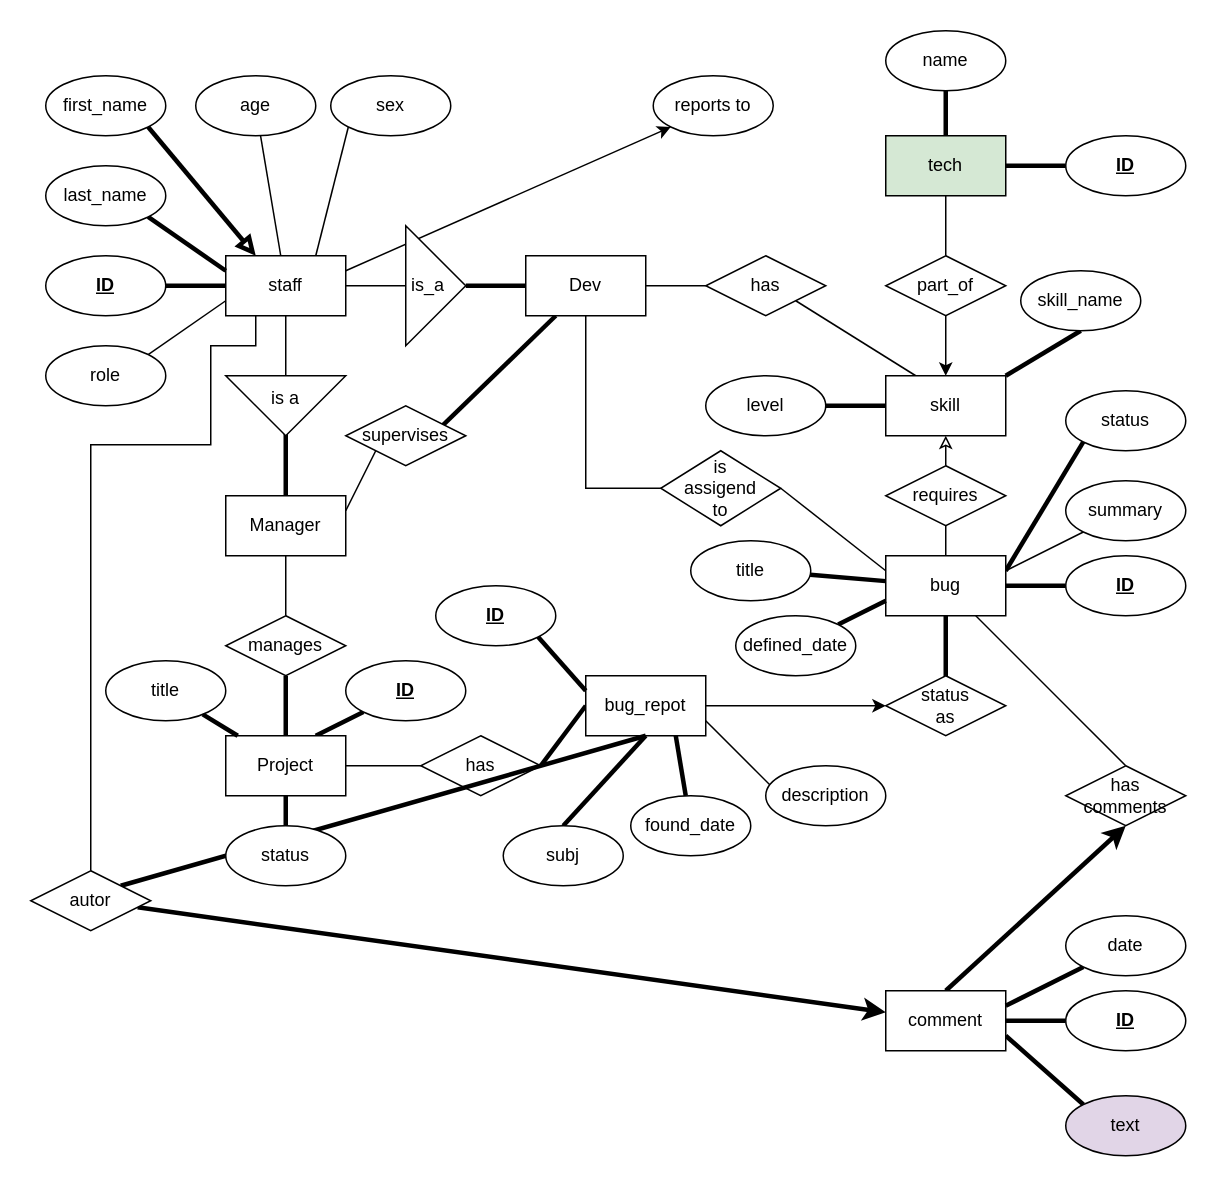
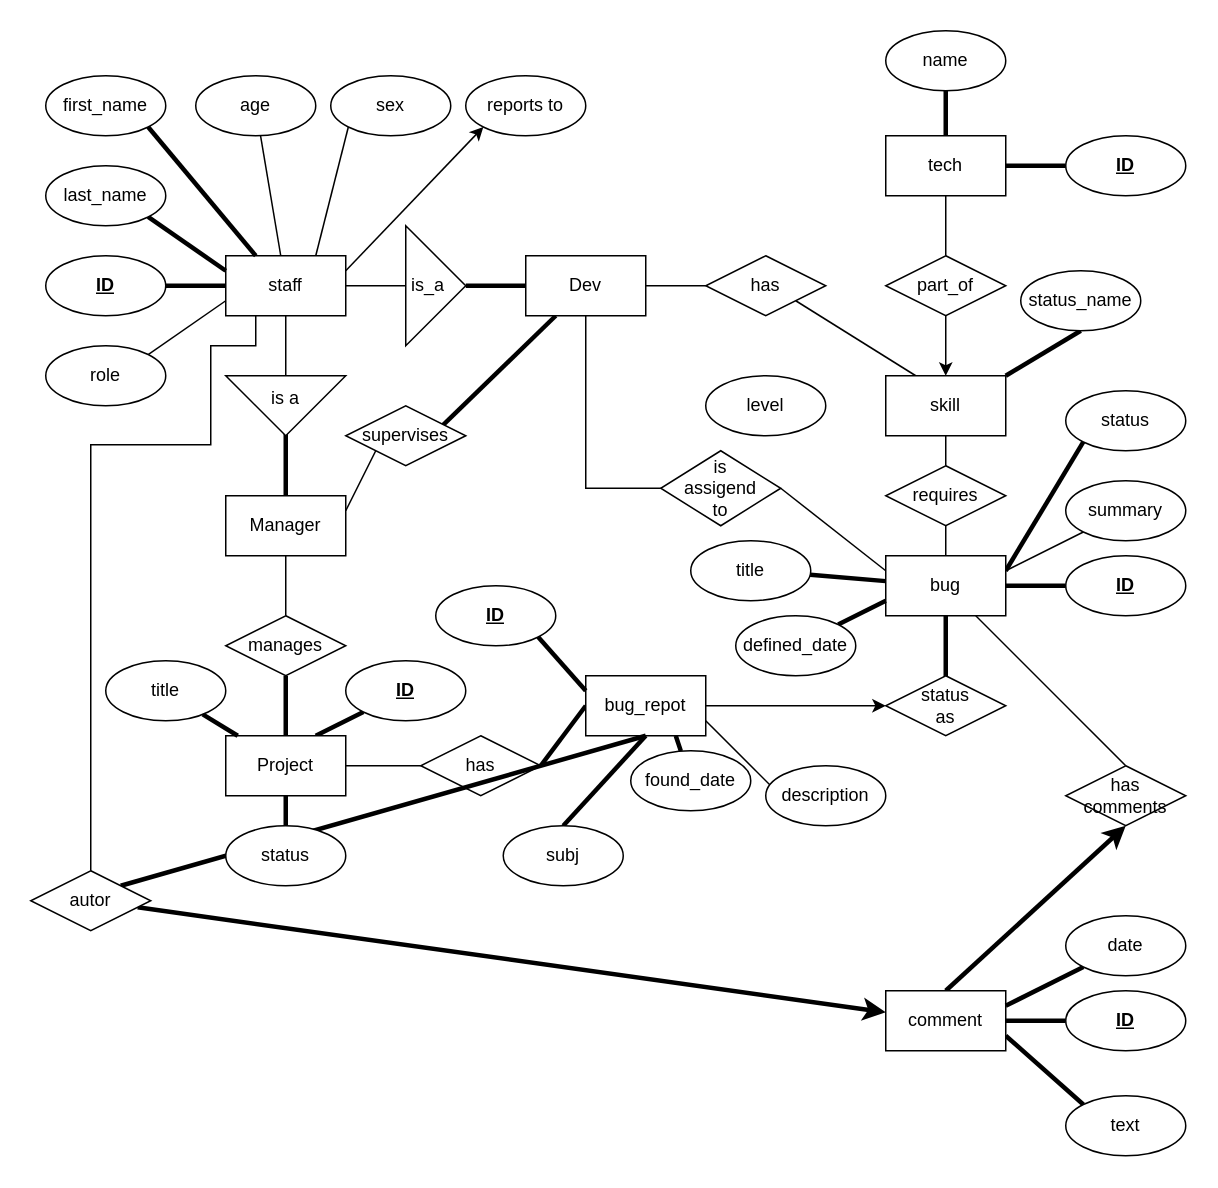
(713, 106) -> (526, 106)
(946, 166) -> (946, 166)
(243, 240) -> (249, 247)
(1081, 301) -> (1081, 301)
(856, 406) -> none
(946, 447) -> (946, 442)
(691, 826) -> (691, 781)
(1126, 1126) -> (1126, 1126)
